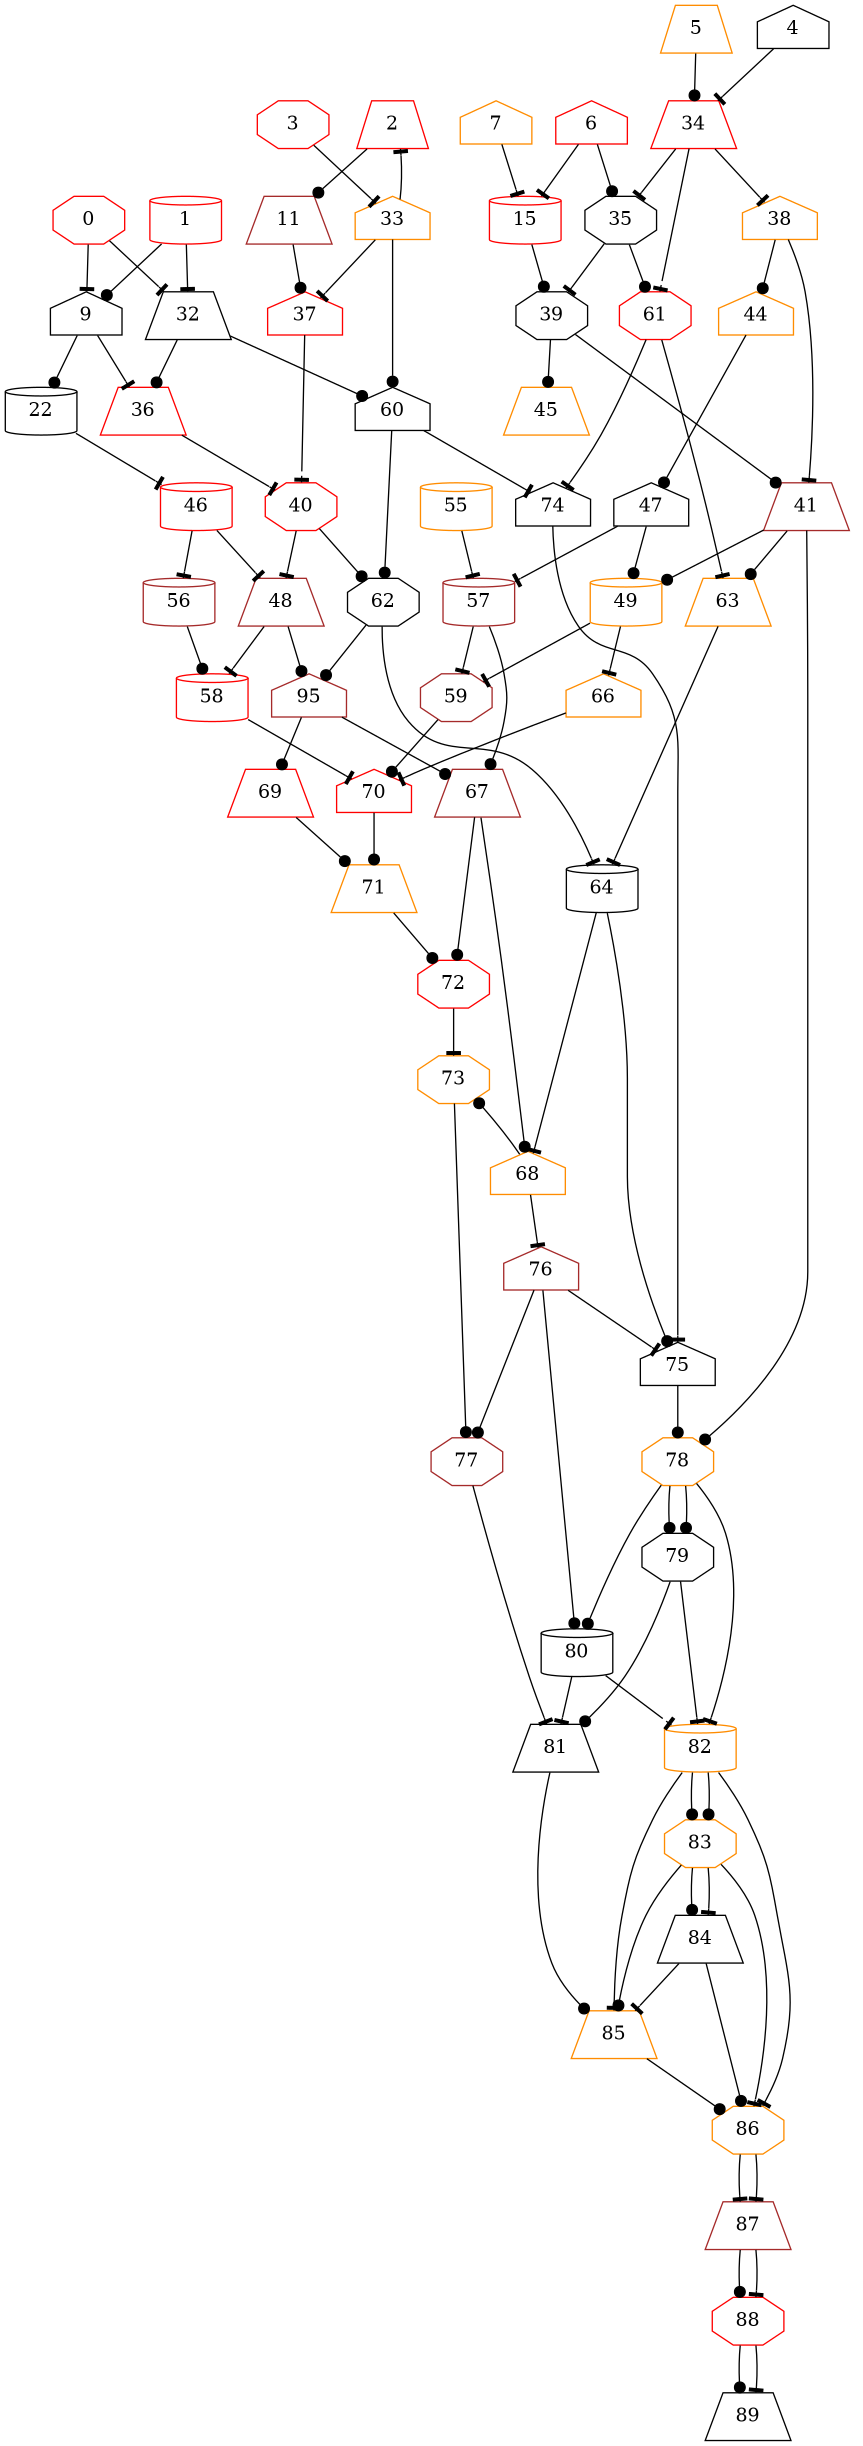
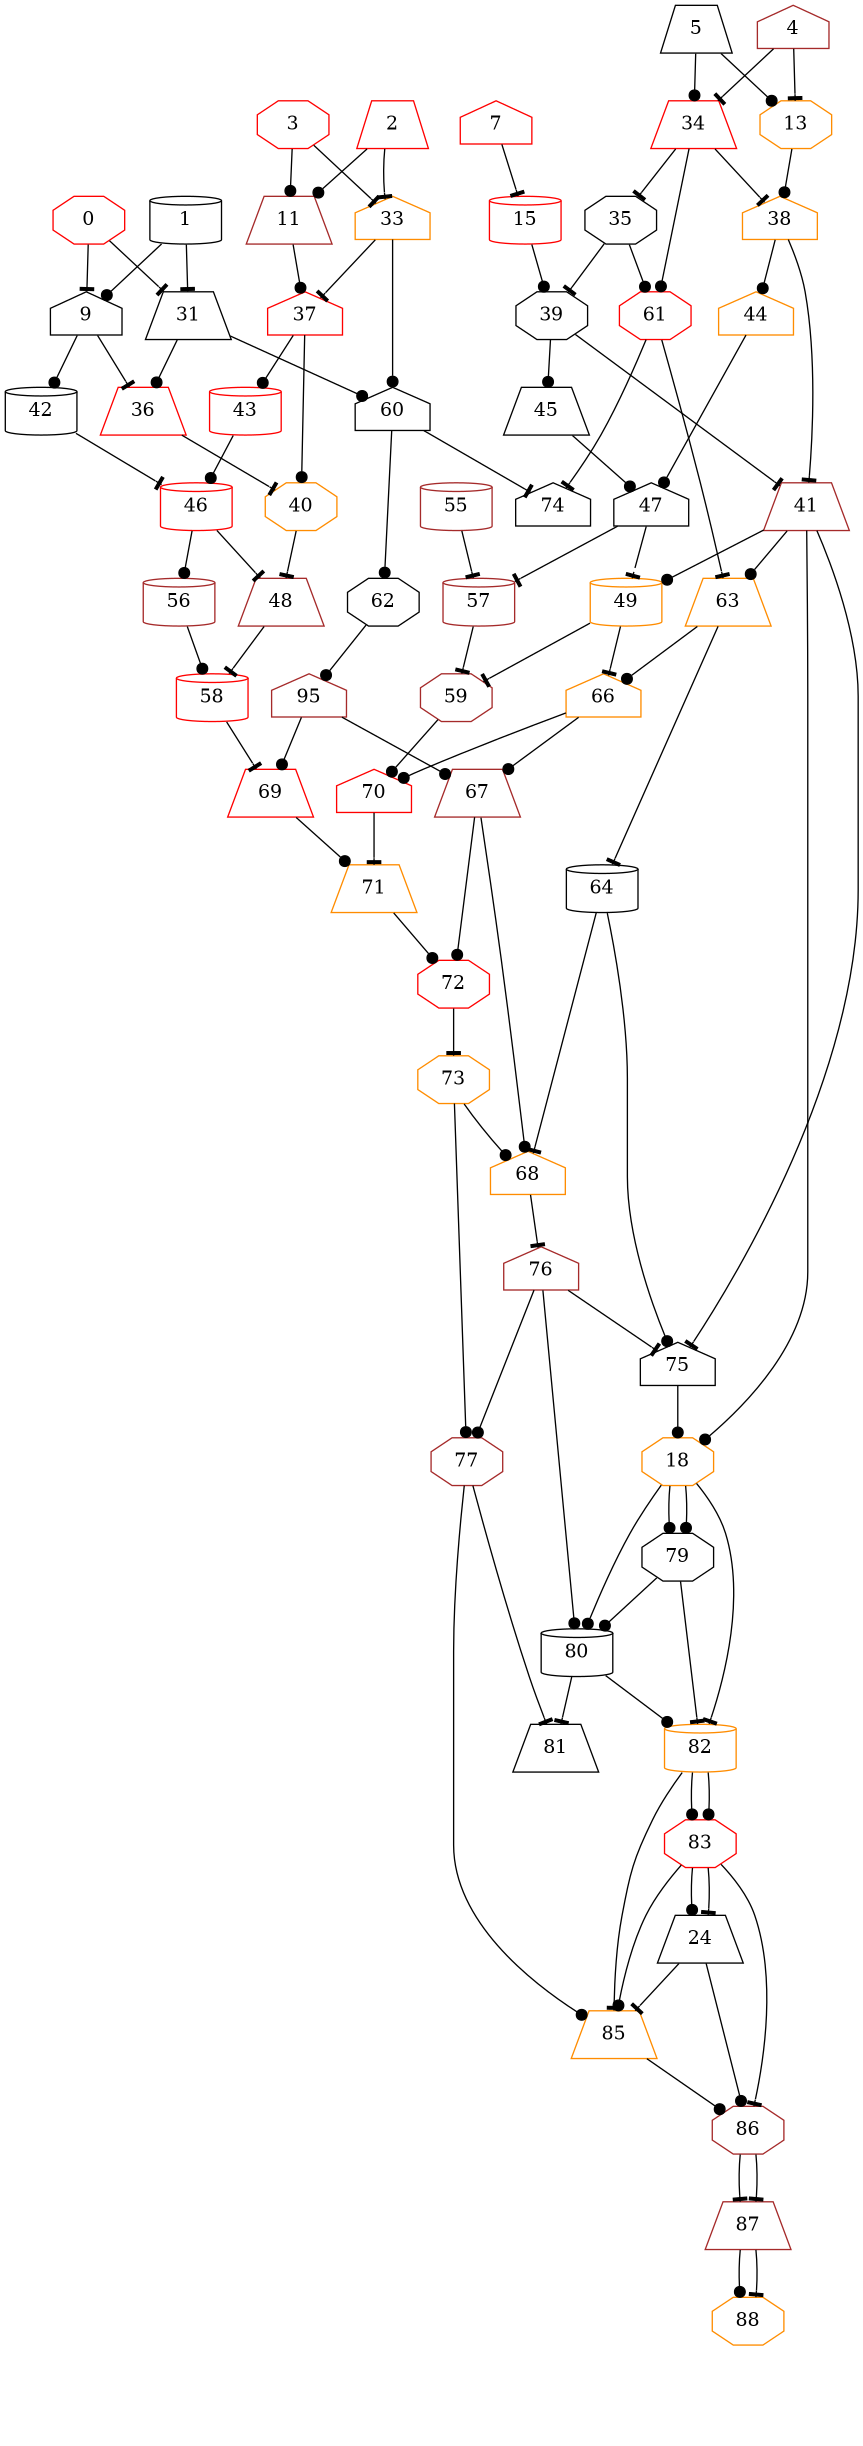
(696, 29) -> (696, 29)
(793, 29) -> (793, 29)
(496, 125) -> (496, 125)
(592, 125) -> none
none -> (796, 125)
none -> (291, 167)
(402, 178) -> (384, 171)
(676, 215) -> (676, 215)
(186, 220) -> (186, 220)
(188, 316) -> (188, 316)
(303, 403) -> (303, 403)
(670, 404) -> (670, 404)
(41, 411) -> (41, 411)
none -> (245, 411)
(546, 411) -> (546, 411)
none -> (599, 459)
(301, 507) -> (301, 507)
(456, 507) -> (456, 507)
(641, 547) -> (641, 547)
(339, 550) -> none
(188, 551) -> (188, 551)
(294, 646) -> none
none -> (665, 651)
(507, 692) -> (546, 742)
(509, 735) -> (485, 744)
(455, 747) -> none
(299, 749) -> (240, 743)
(374, 835) -> (374, 835)
(678, 904) -> (854, 950)
(502, 1130) -> (482, 1128)
(678, 1462) -> (678, 1462)
(638, 1655) -> (633, 1600)
(634, 1697) -> (634, 1697)
(700, 1844) -> (700, 1844)
(538, 1893) -> (454, 1773)
(780, 1932) -> none
(700, 1939) -> (700, 1939)
(748, 2130) -> (748, 2130)
(748, 2321) -> (748, 2321)
(748, 2417) -> none
